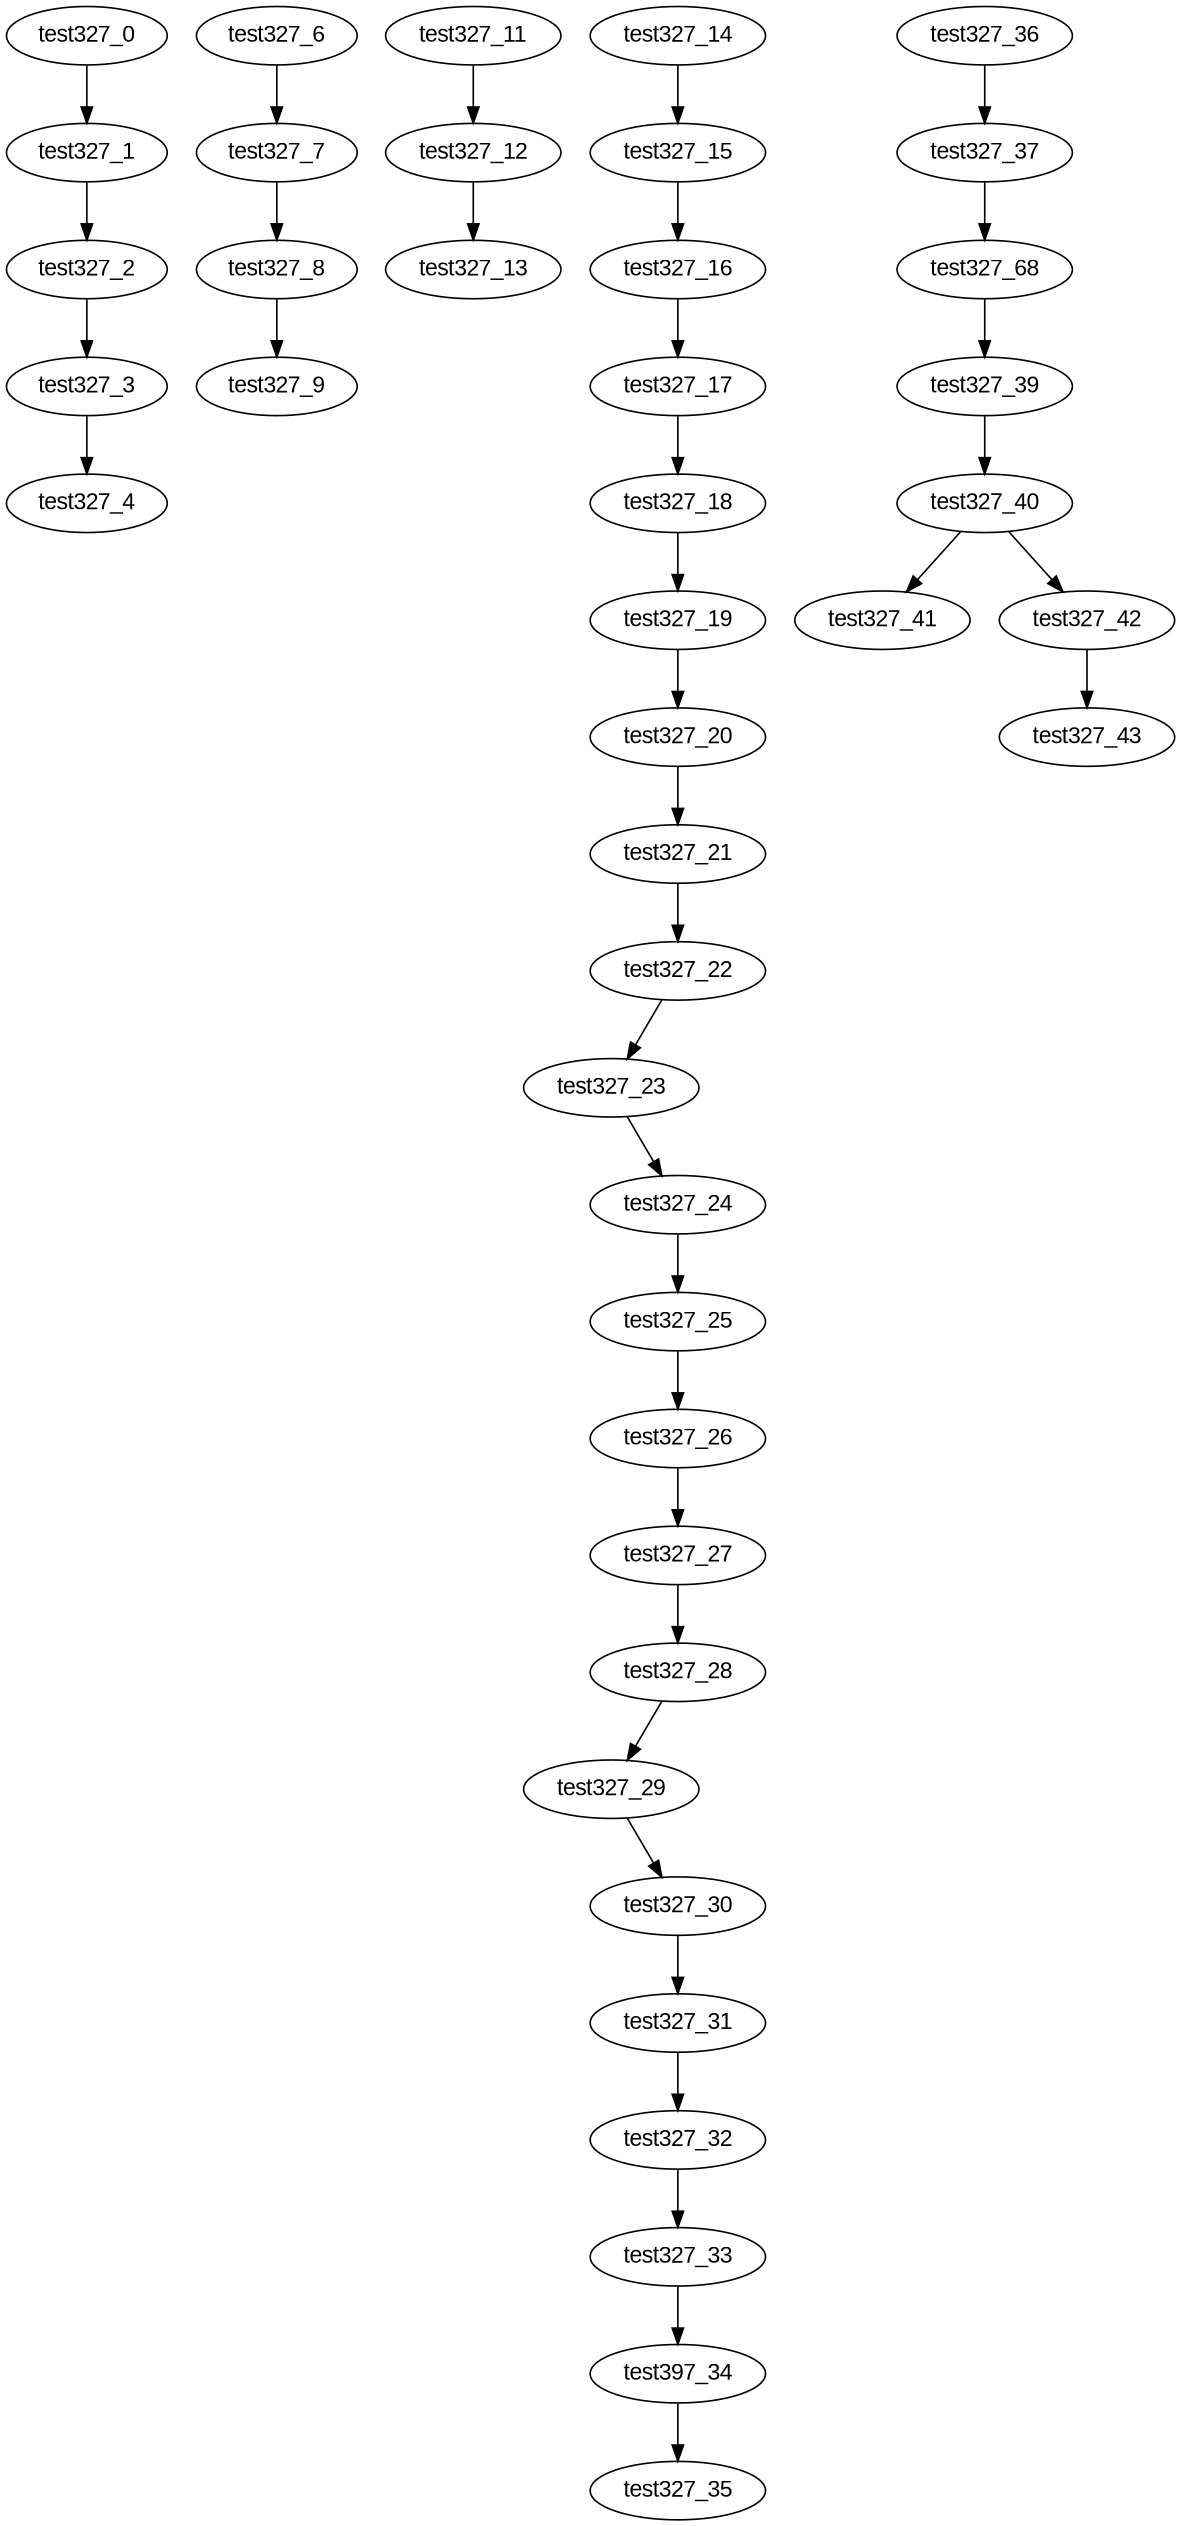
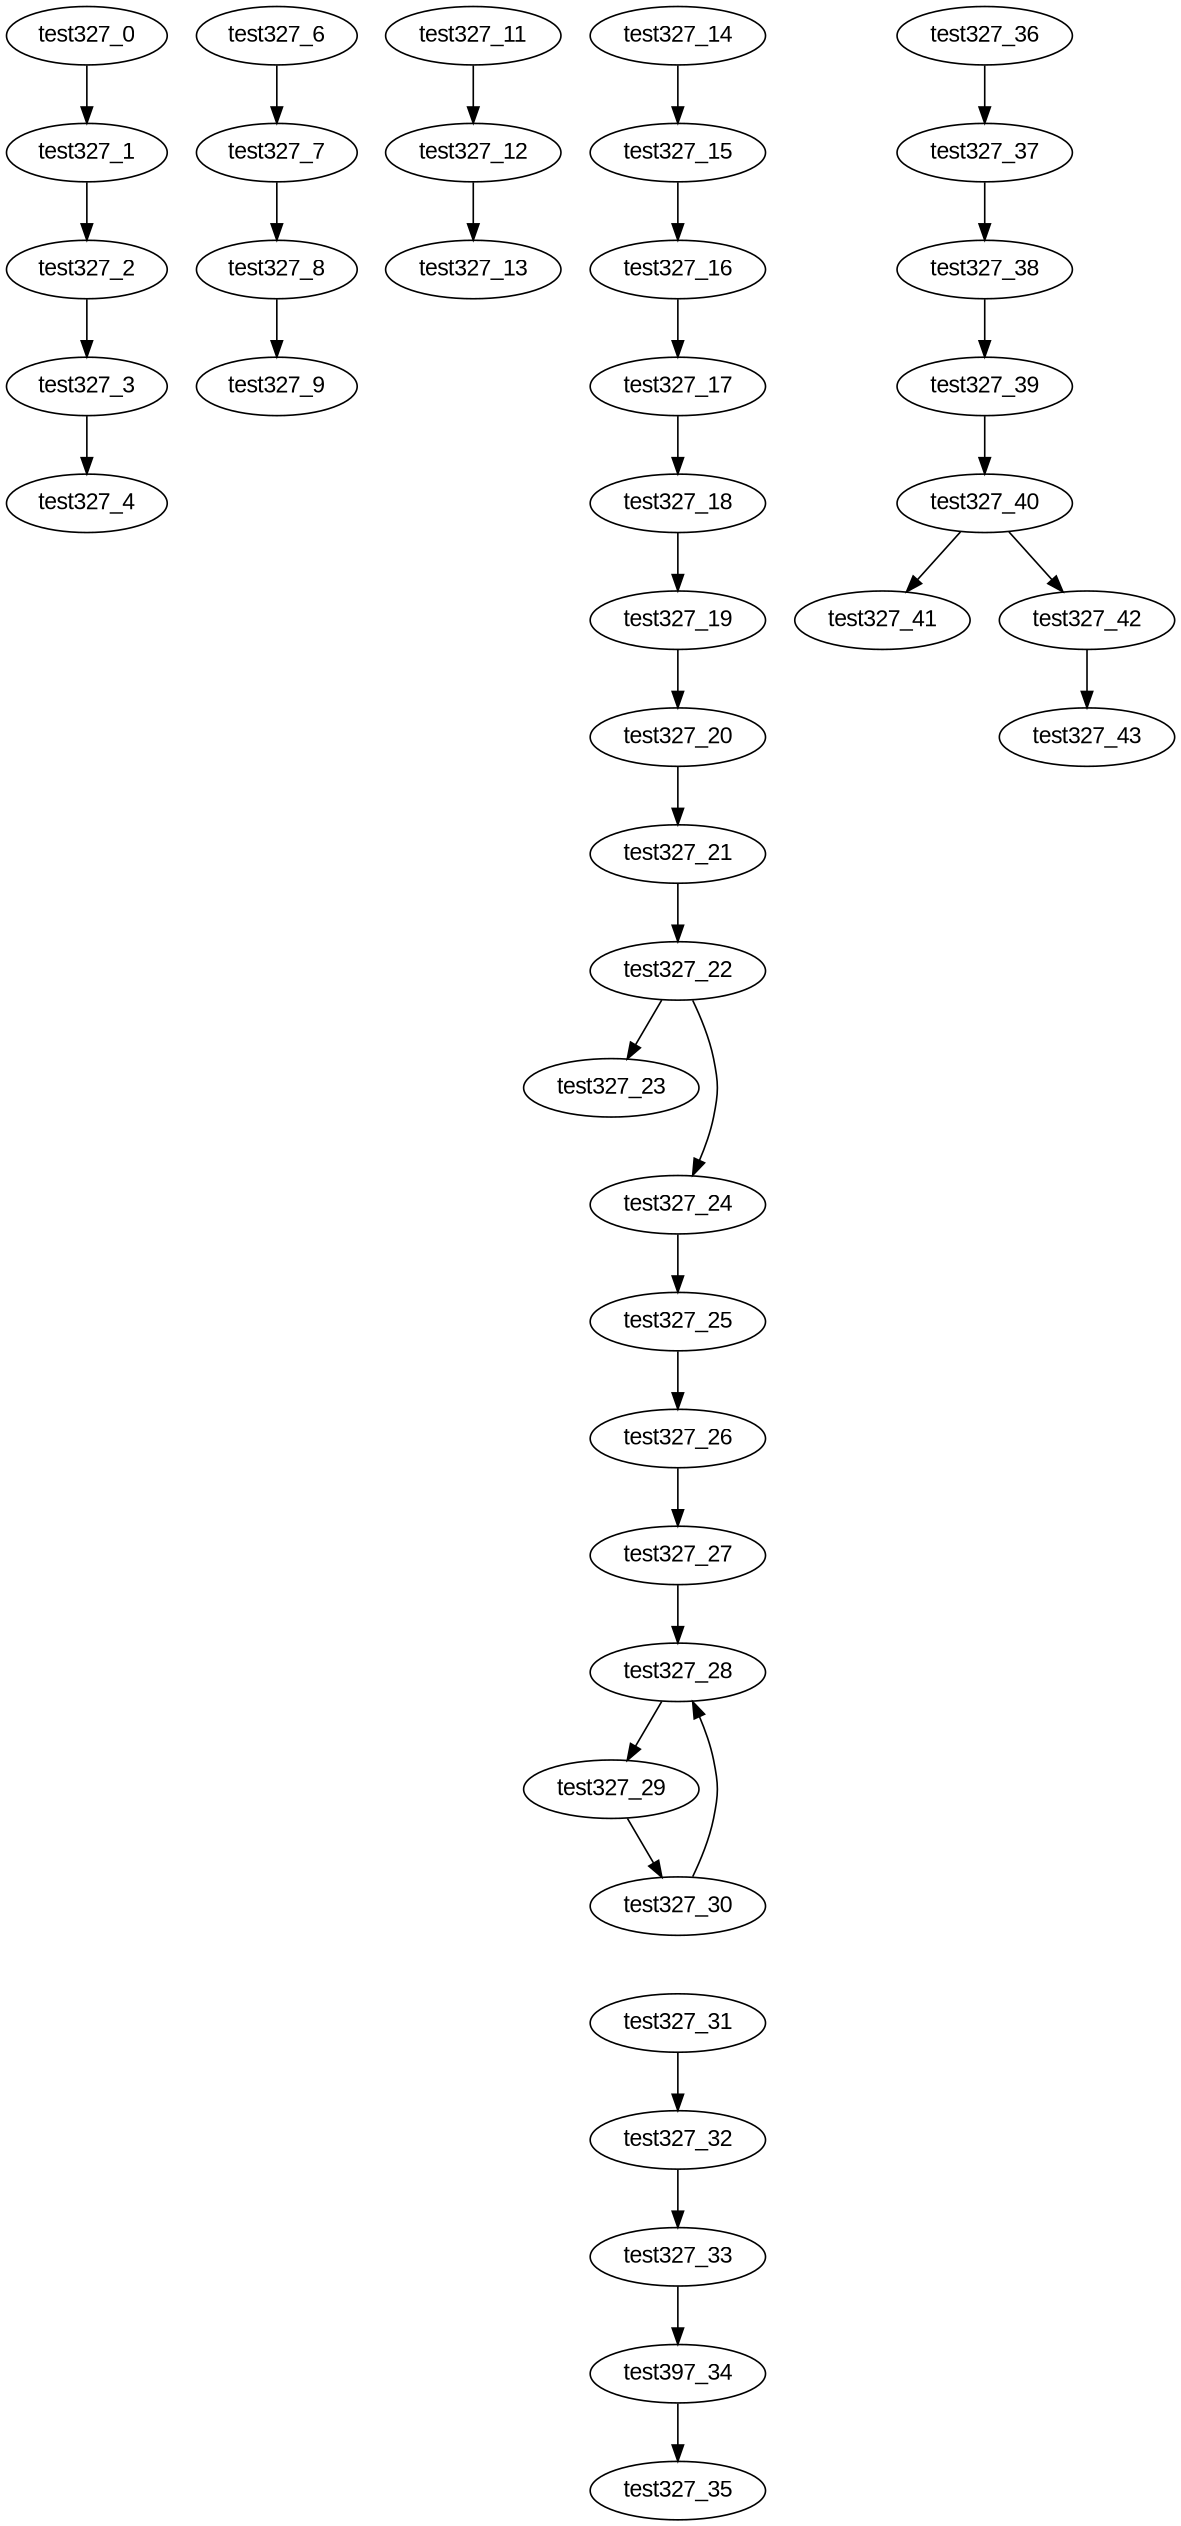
(985, 270) -> (985, 270)
(640, 1139) -> (717, 1080)
(678, 1957) -> (717, 1797)
